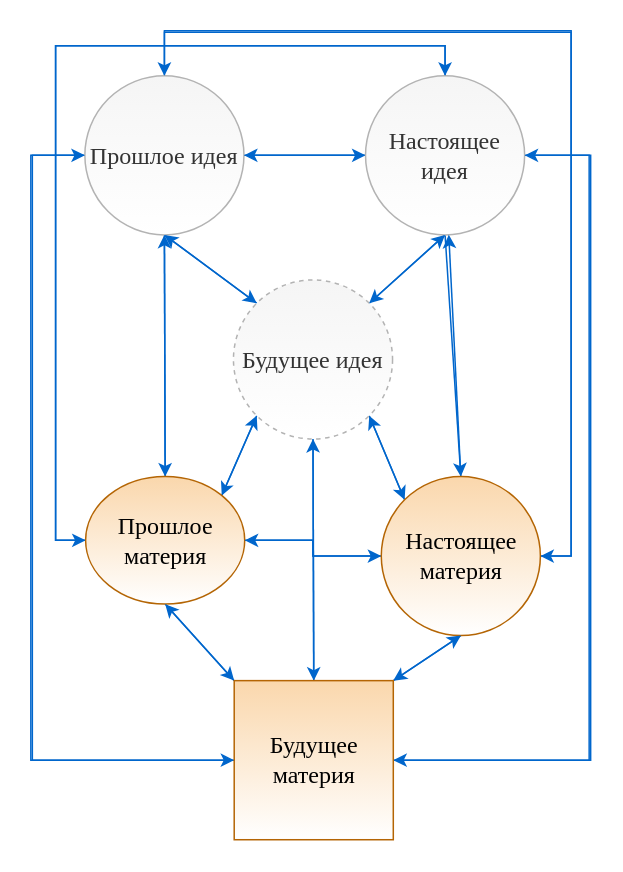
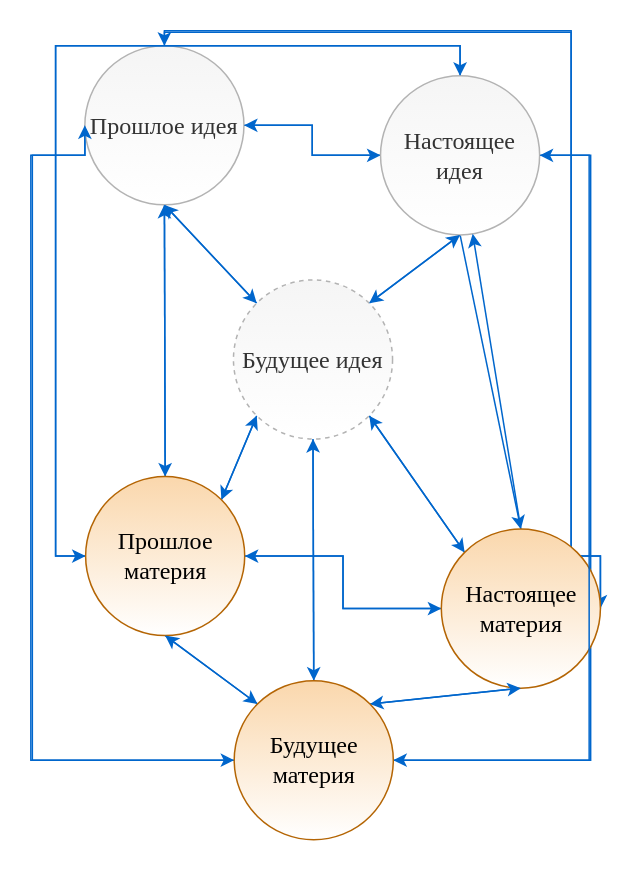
(164, 155) -> (164, 125)
(445, 155) -> (460, 155)
(165, 540) -> (165, 556)
(461, 556) -> (521, 608)
(314, 760) -> (314, 760)
